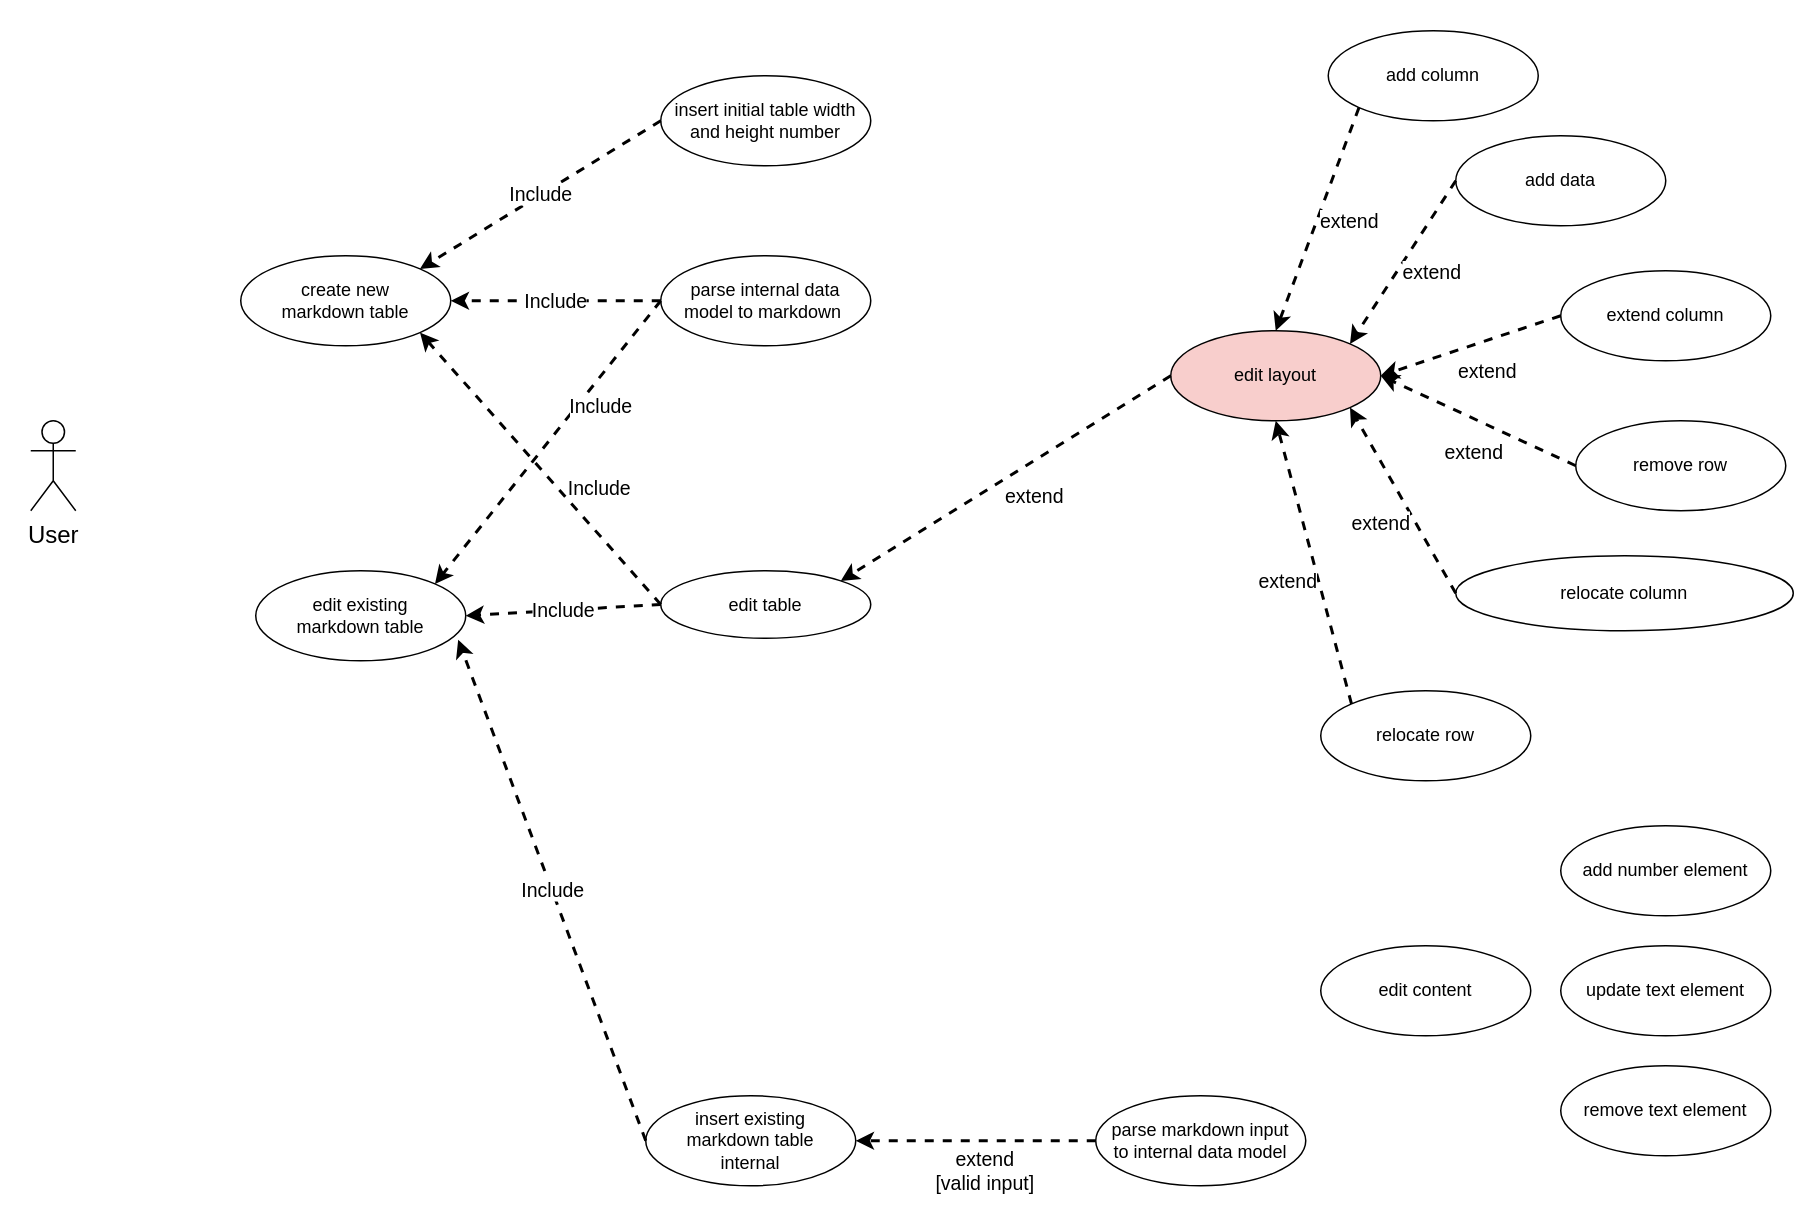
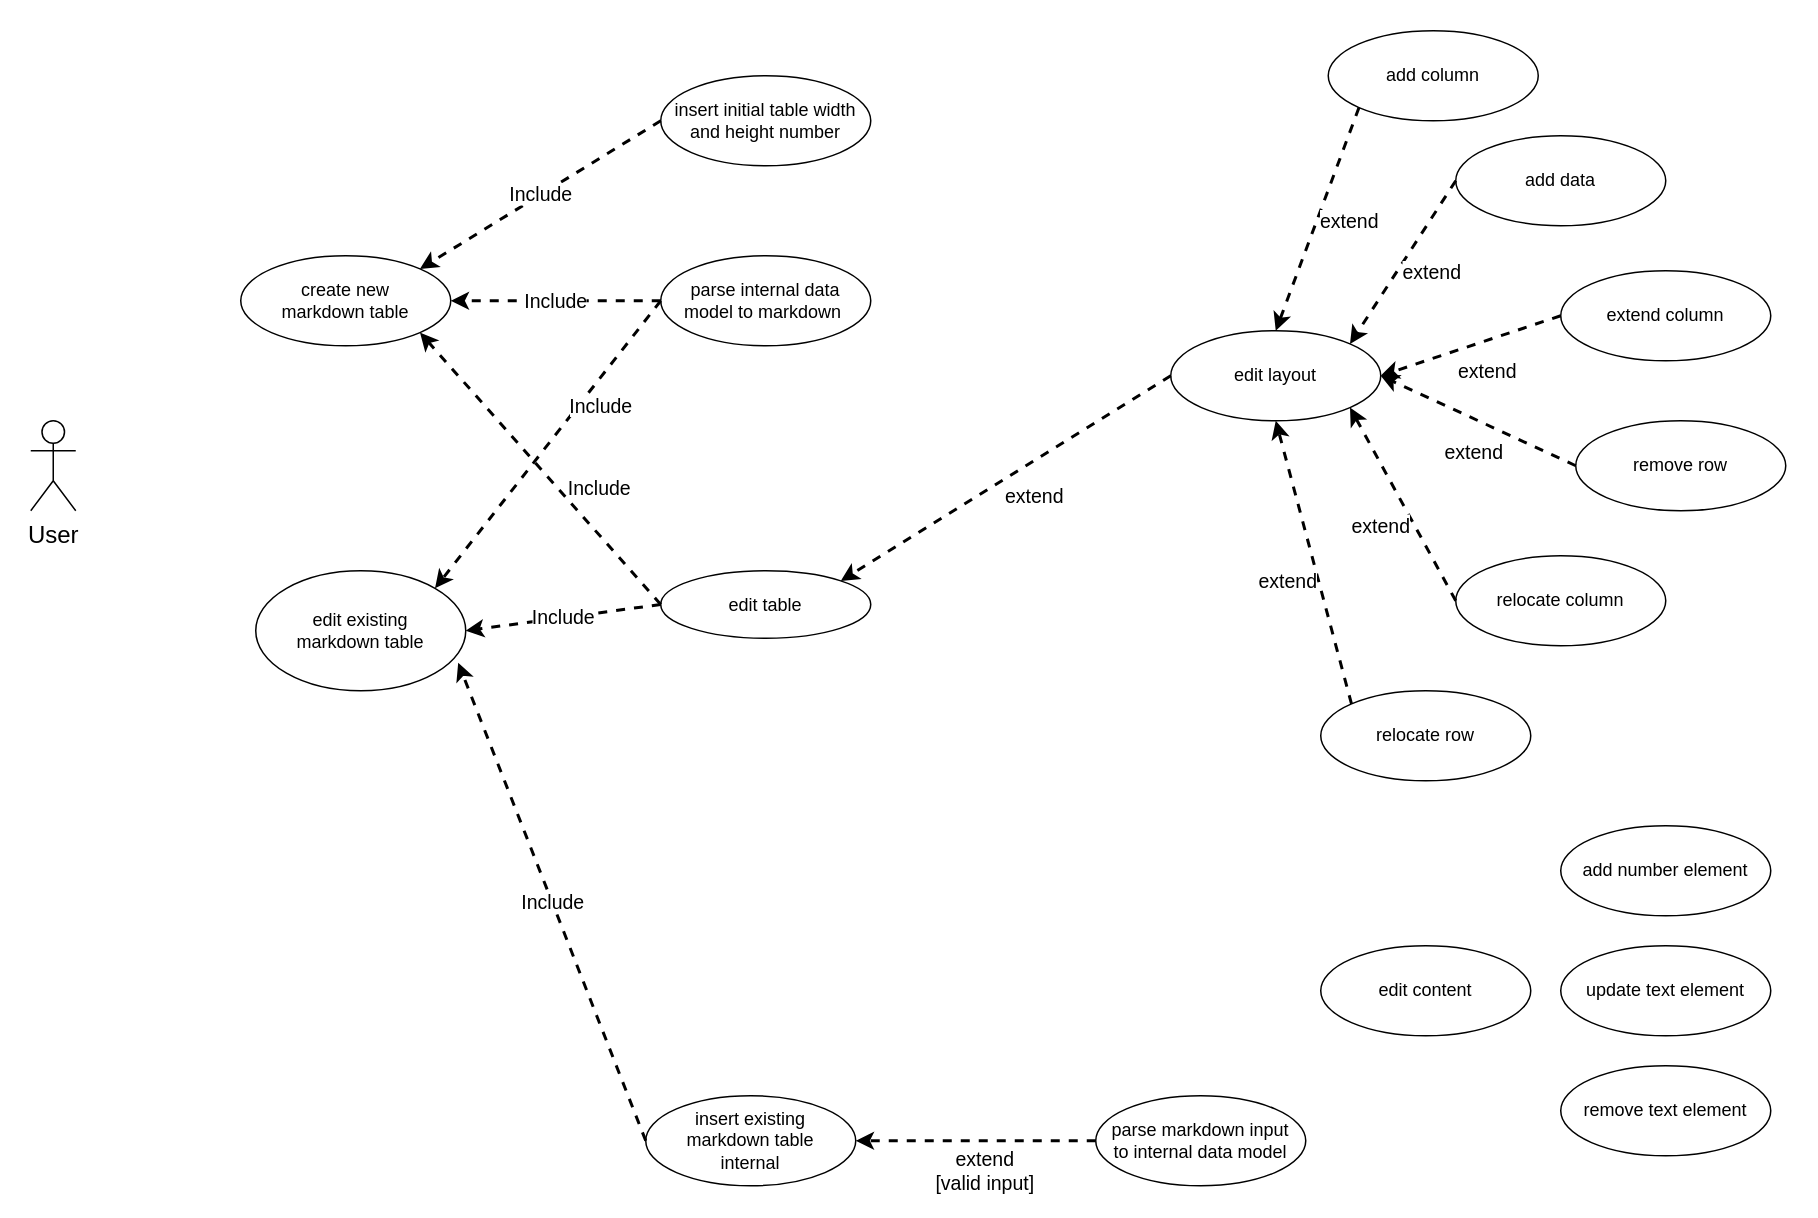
(1276, 376) -> (1276, 376)
(1625, 593) -> (1561, 601)
(361, 616) -> (361, 631)
